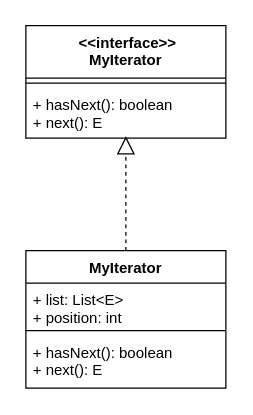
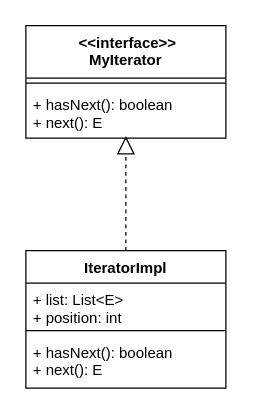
(125, 268) -> (125, 268)
